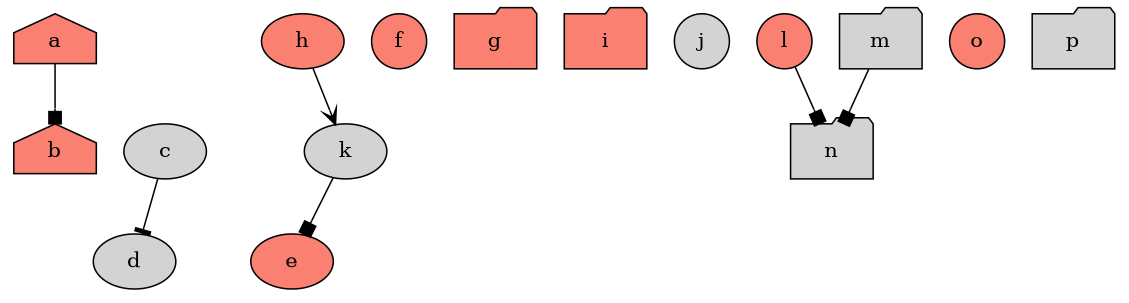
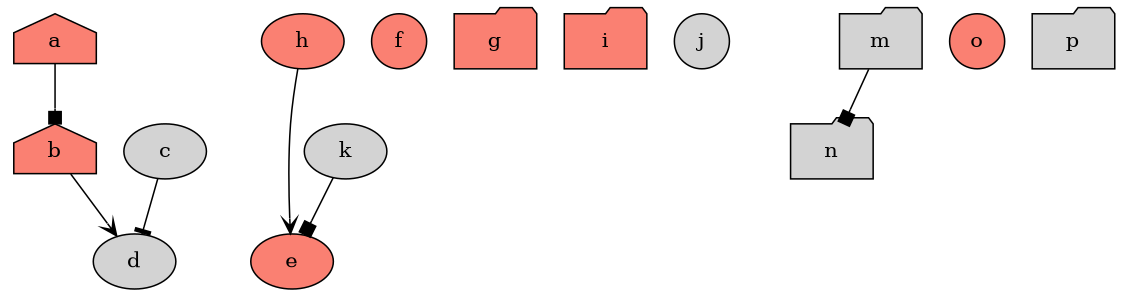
(784, 41) -> none
(321, 89) -> (289, 143)
none -> (89, 199)
